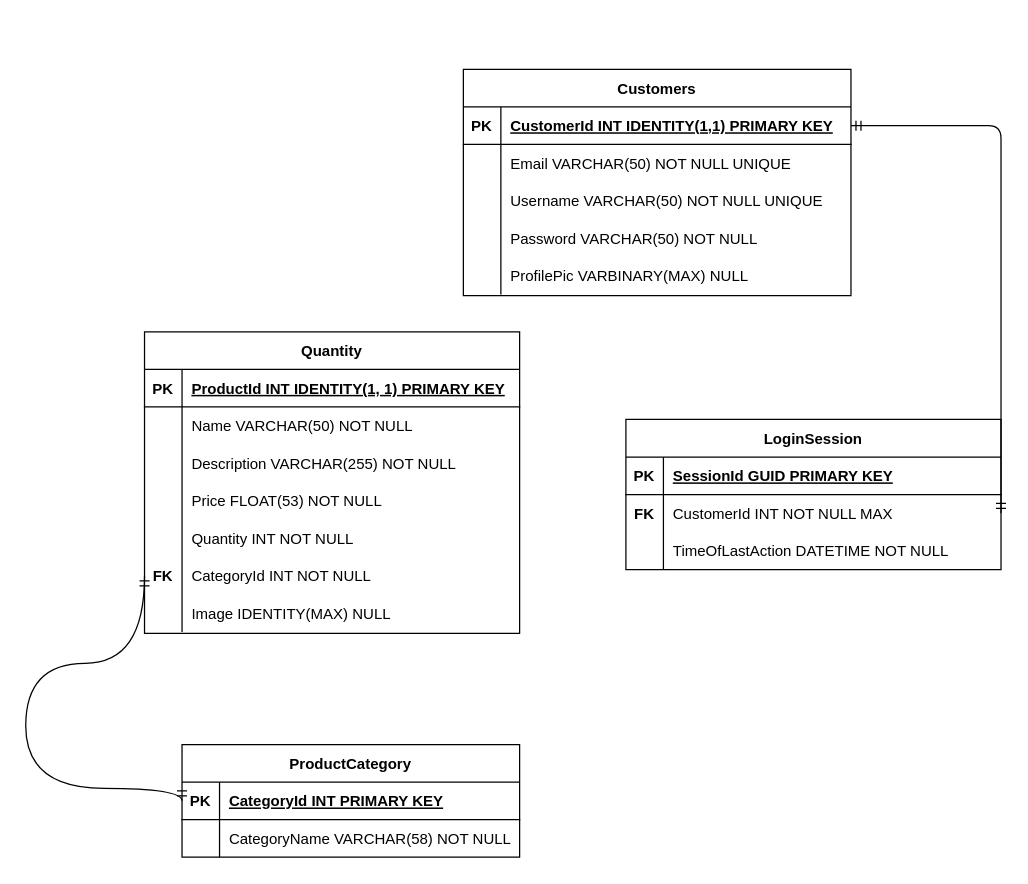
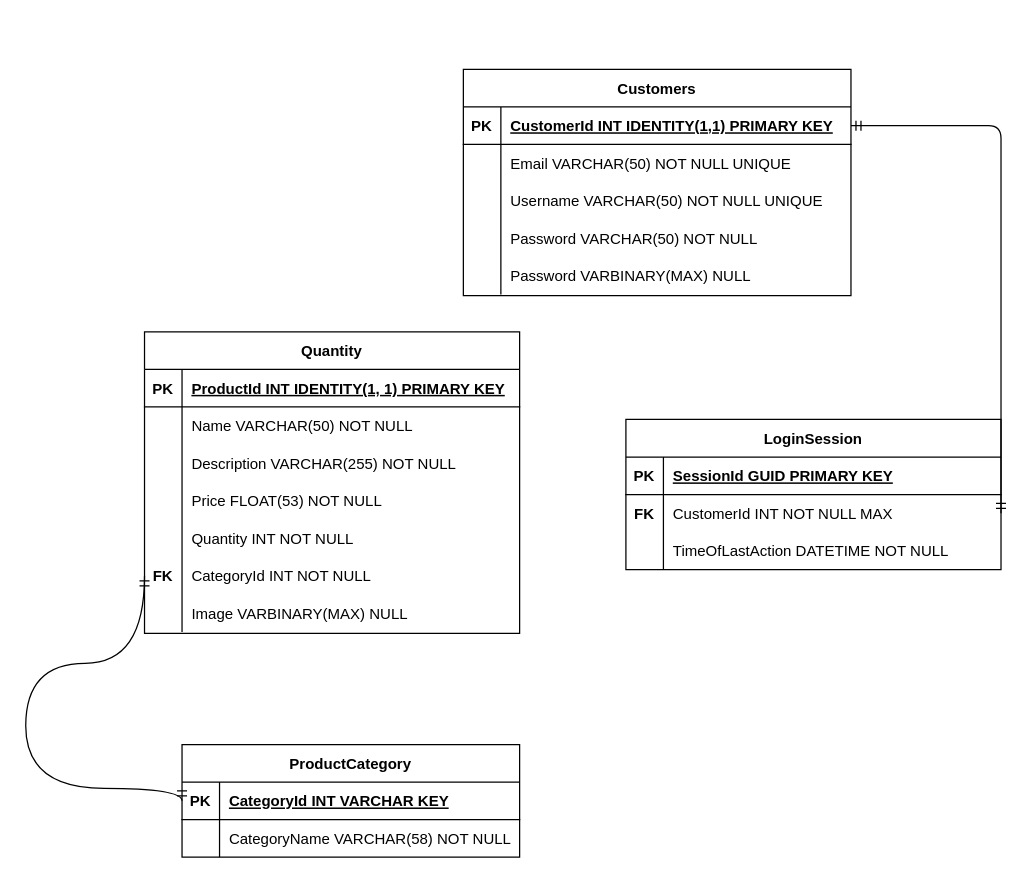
(626, 276) -> (624, 276)
(288, 614) -> (292, 614)
(332, 801) -> (332, 801)
